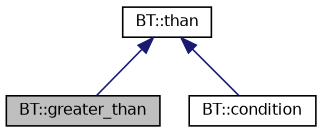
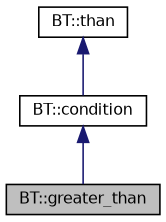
(119, 72) -> (83, 163)
